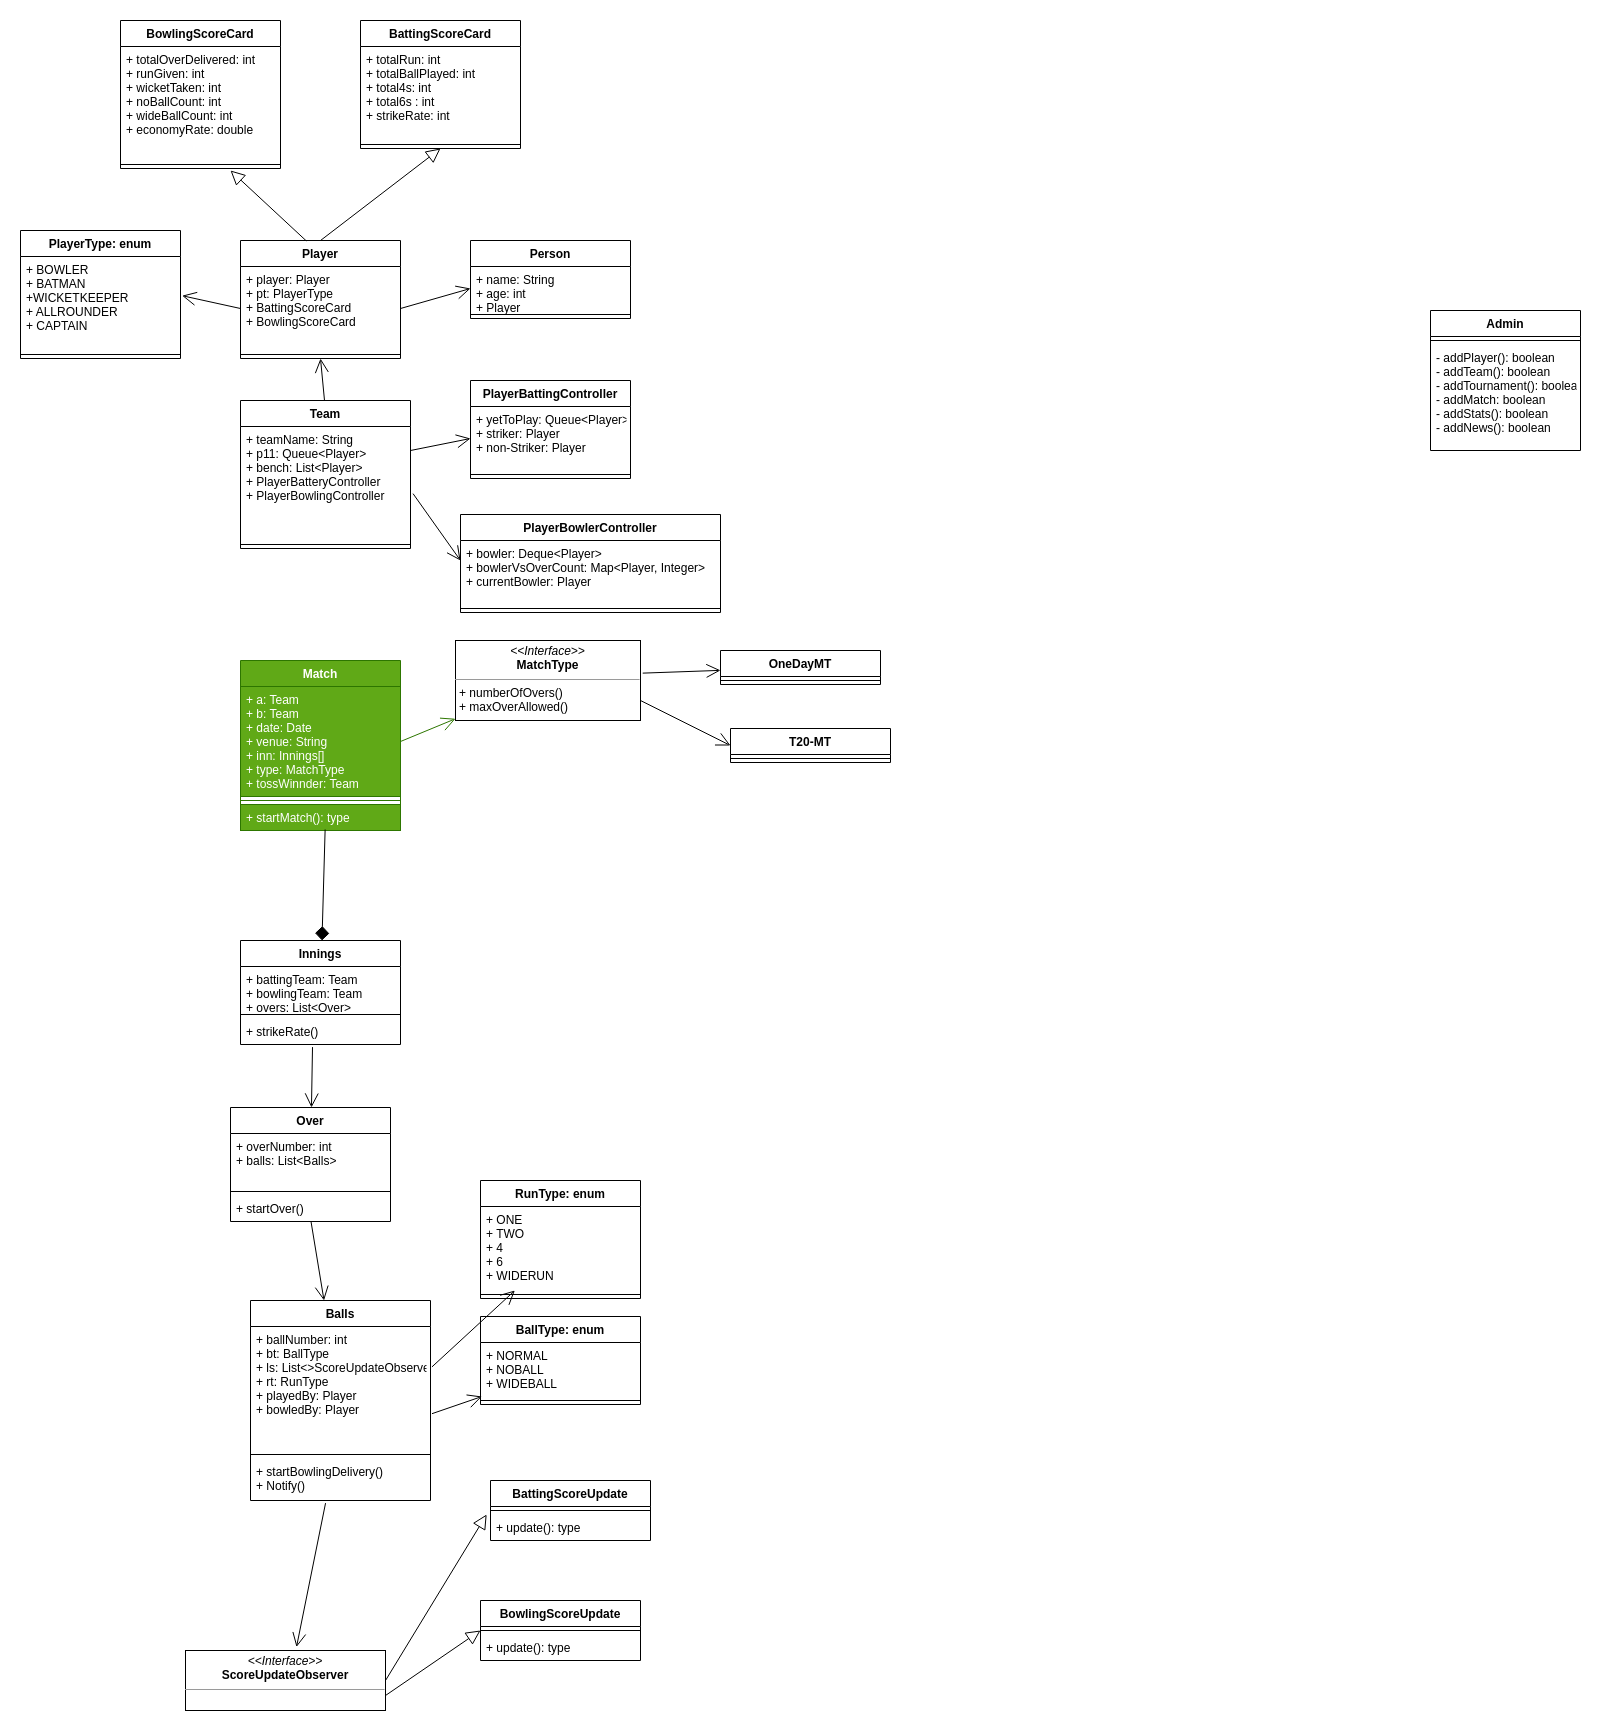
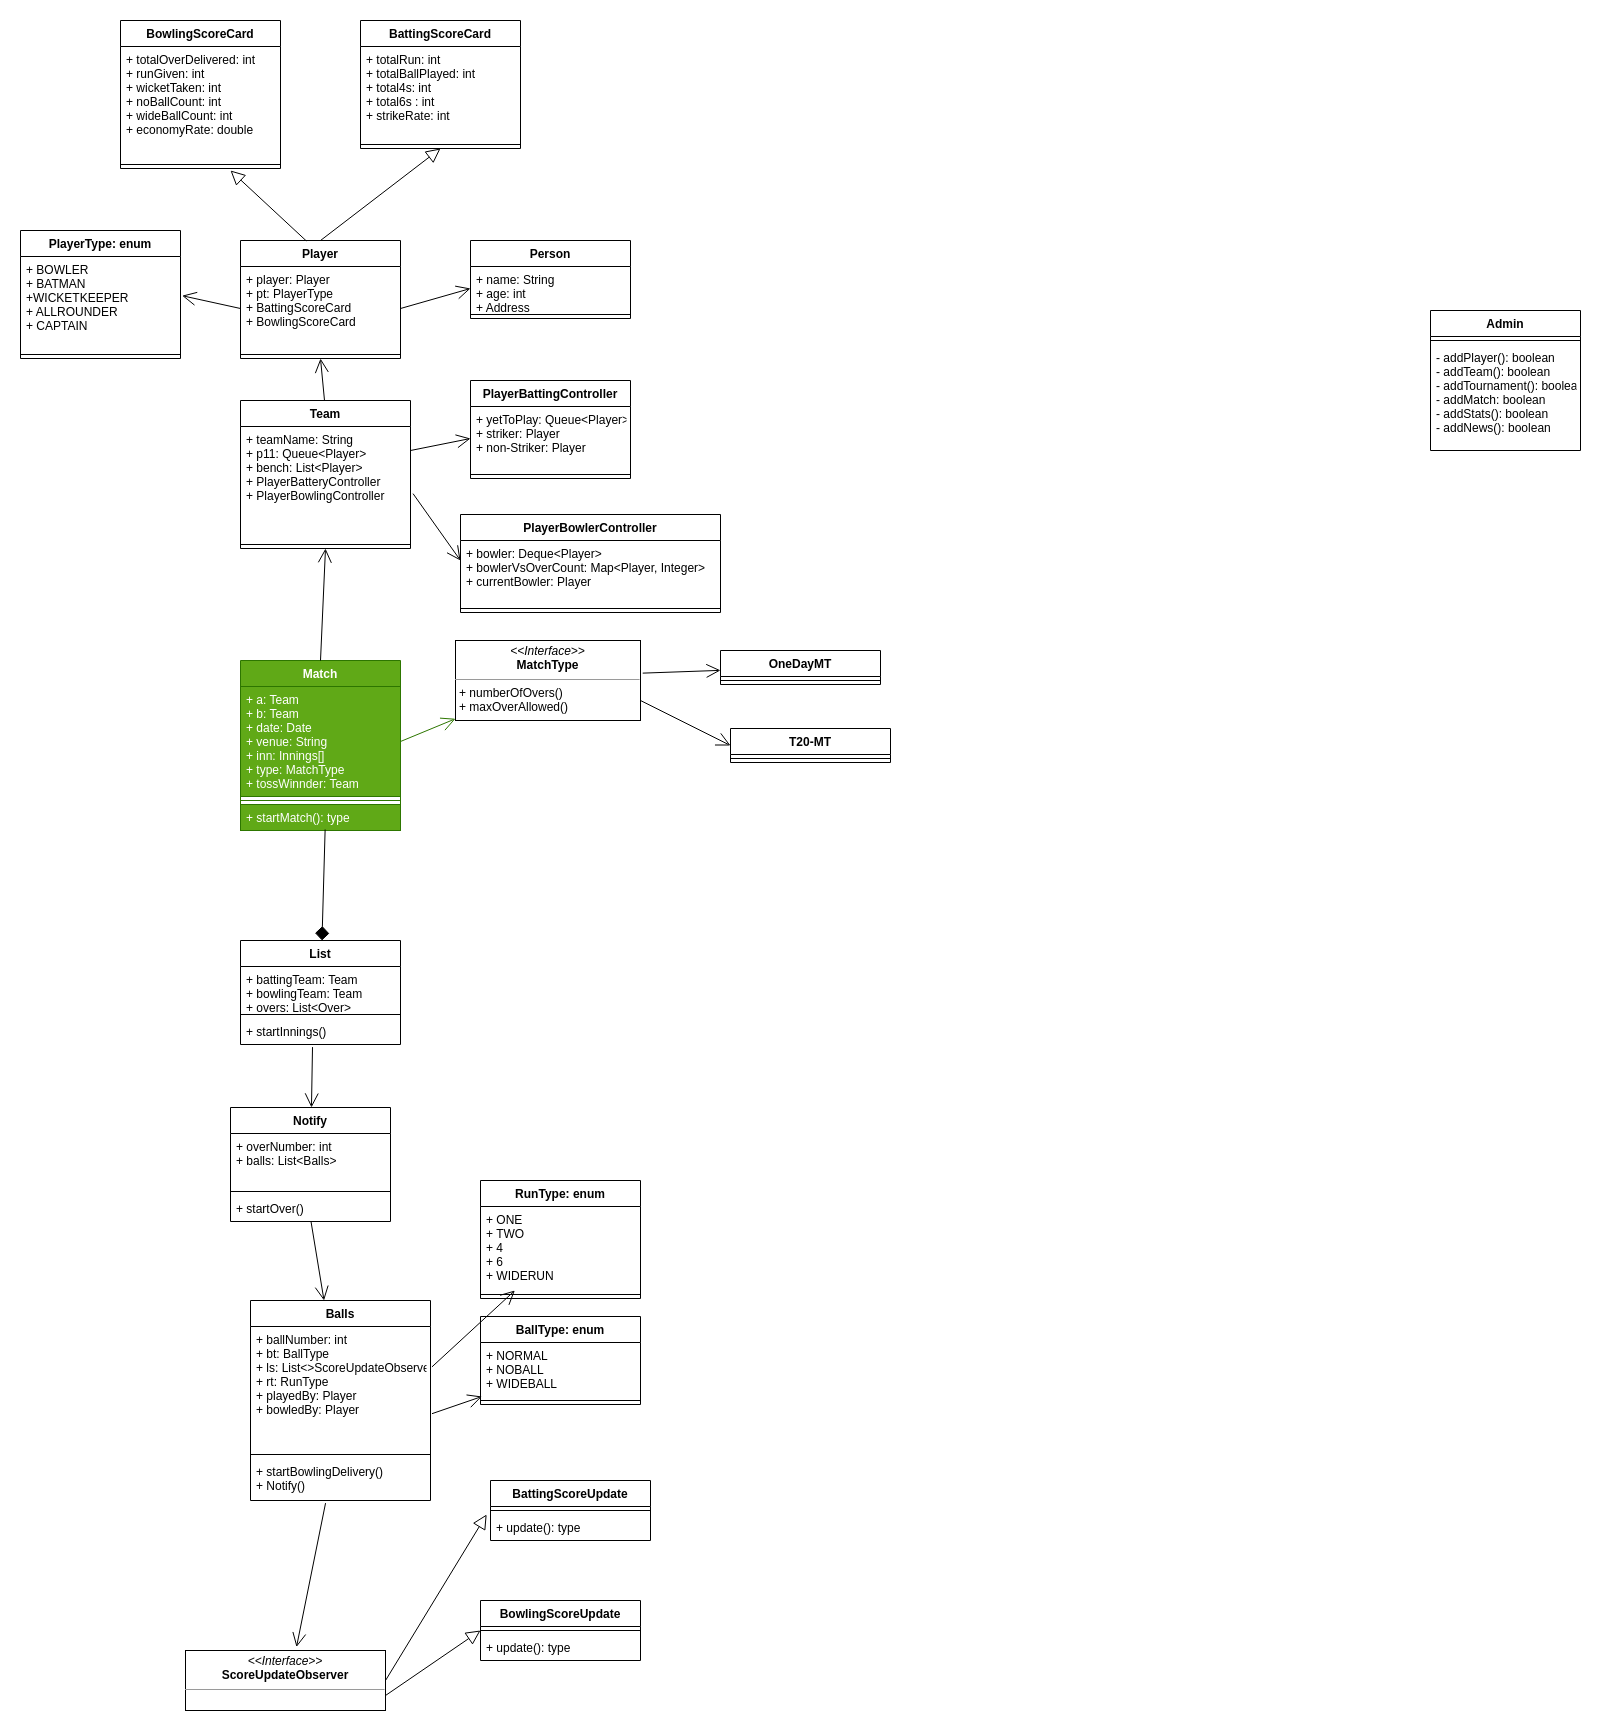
(517, 280) -> (517, 280)
none -> (323, 606)
(320, 954) -> (320, 954)
(290, 1032) -> (297, 1032)
(310, 1121) -> (310, 1121)
